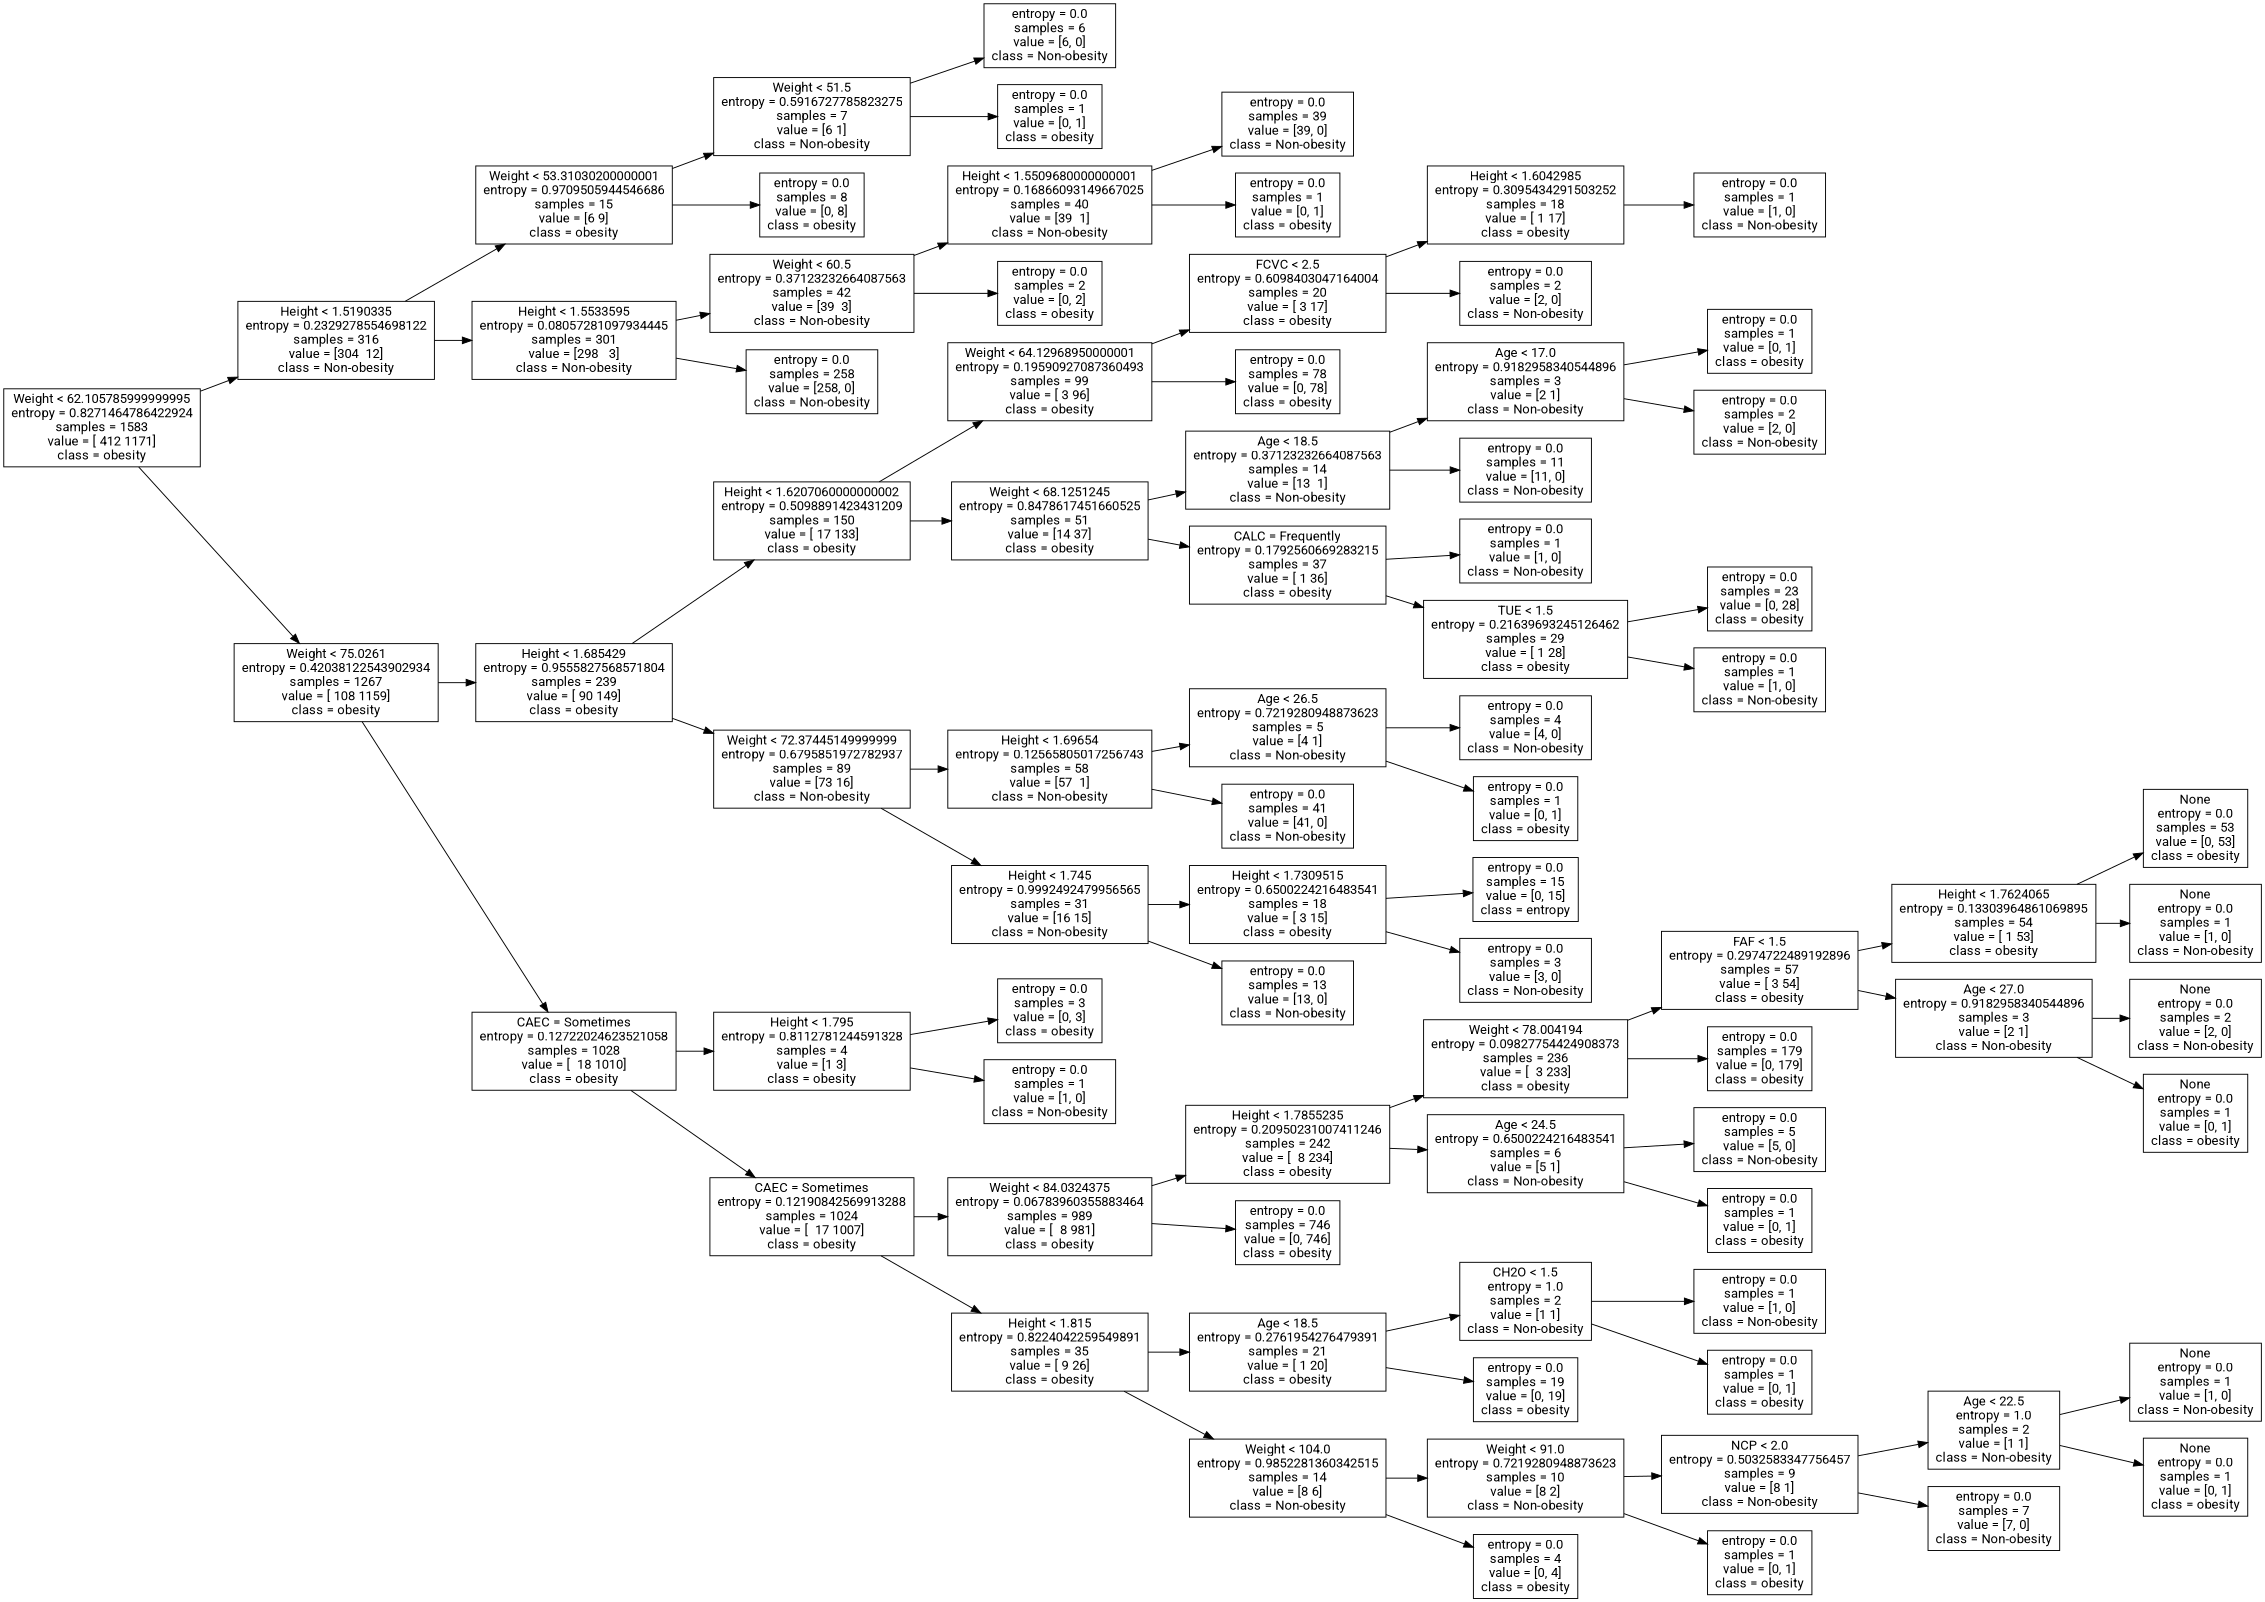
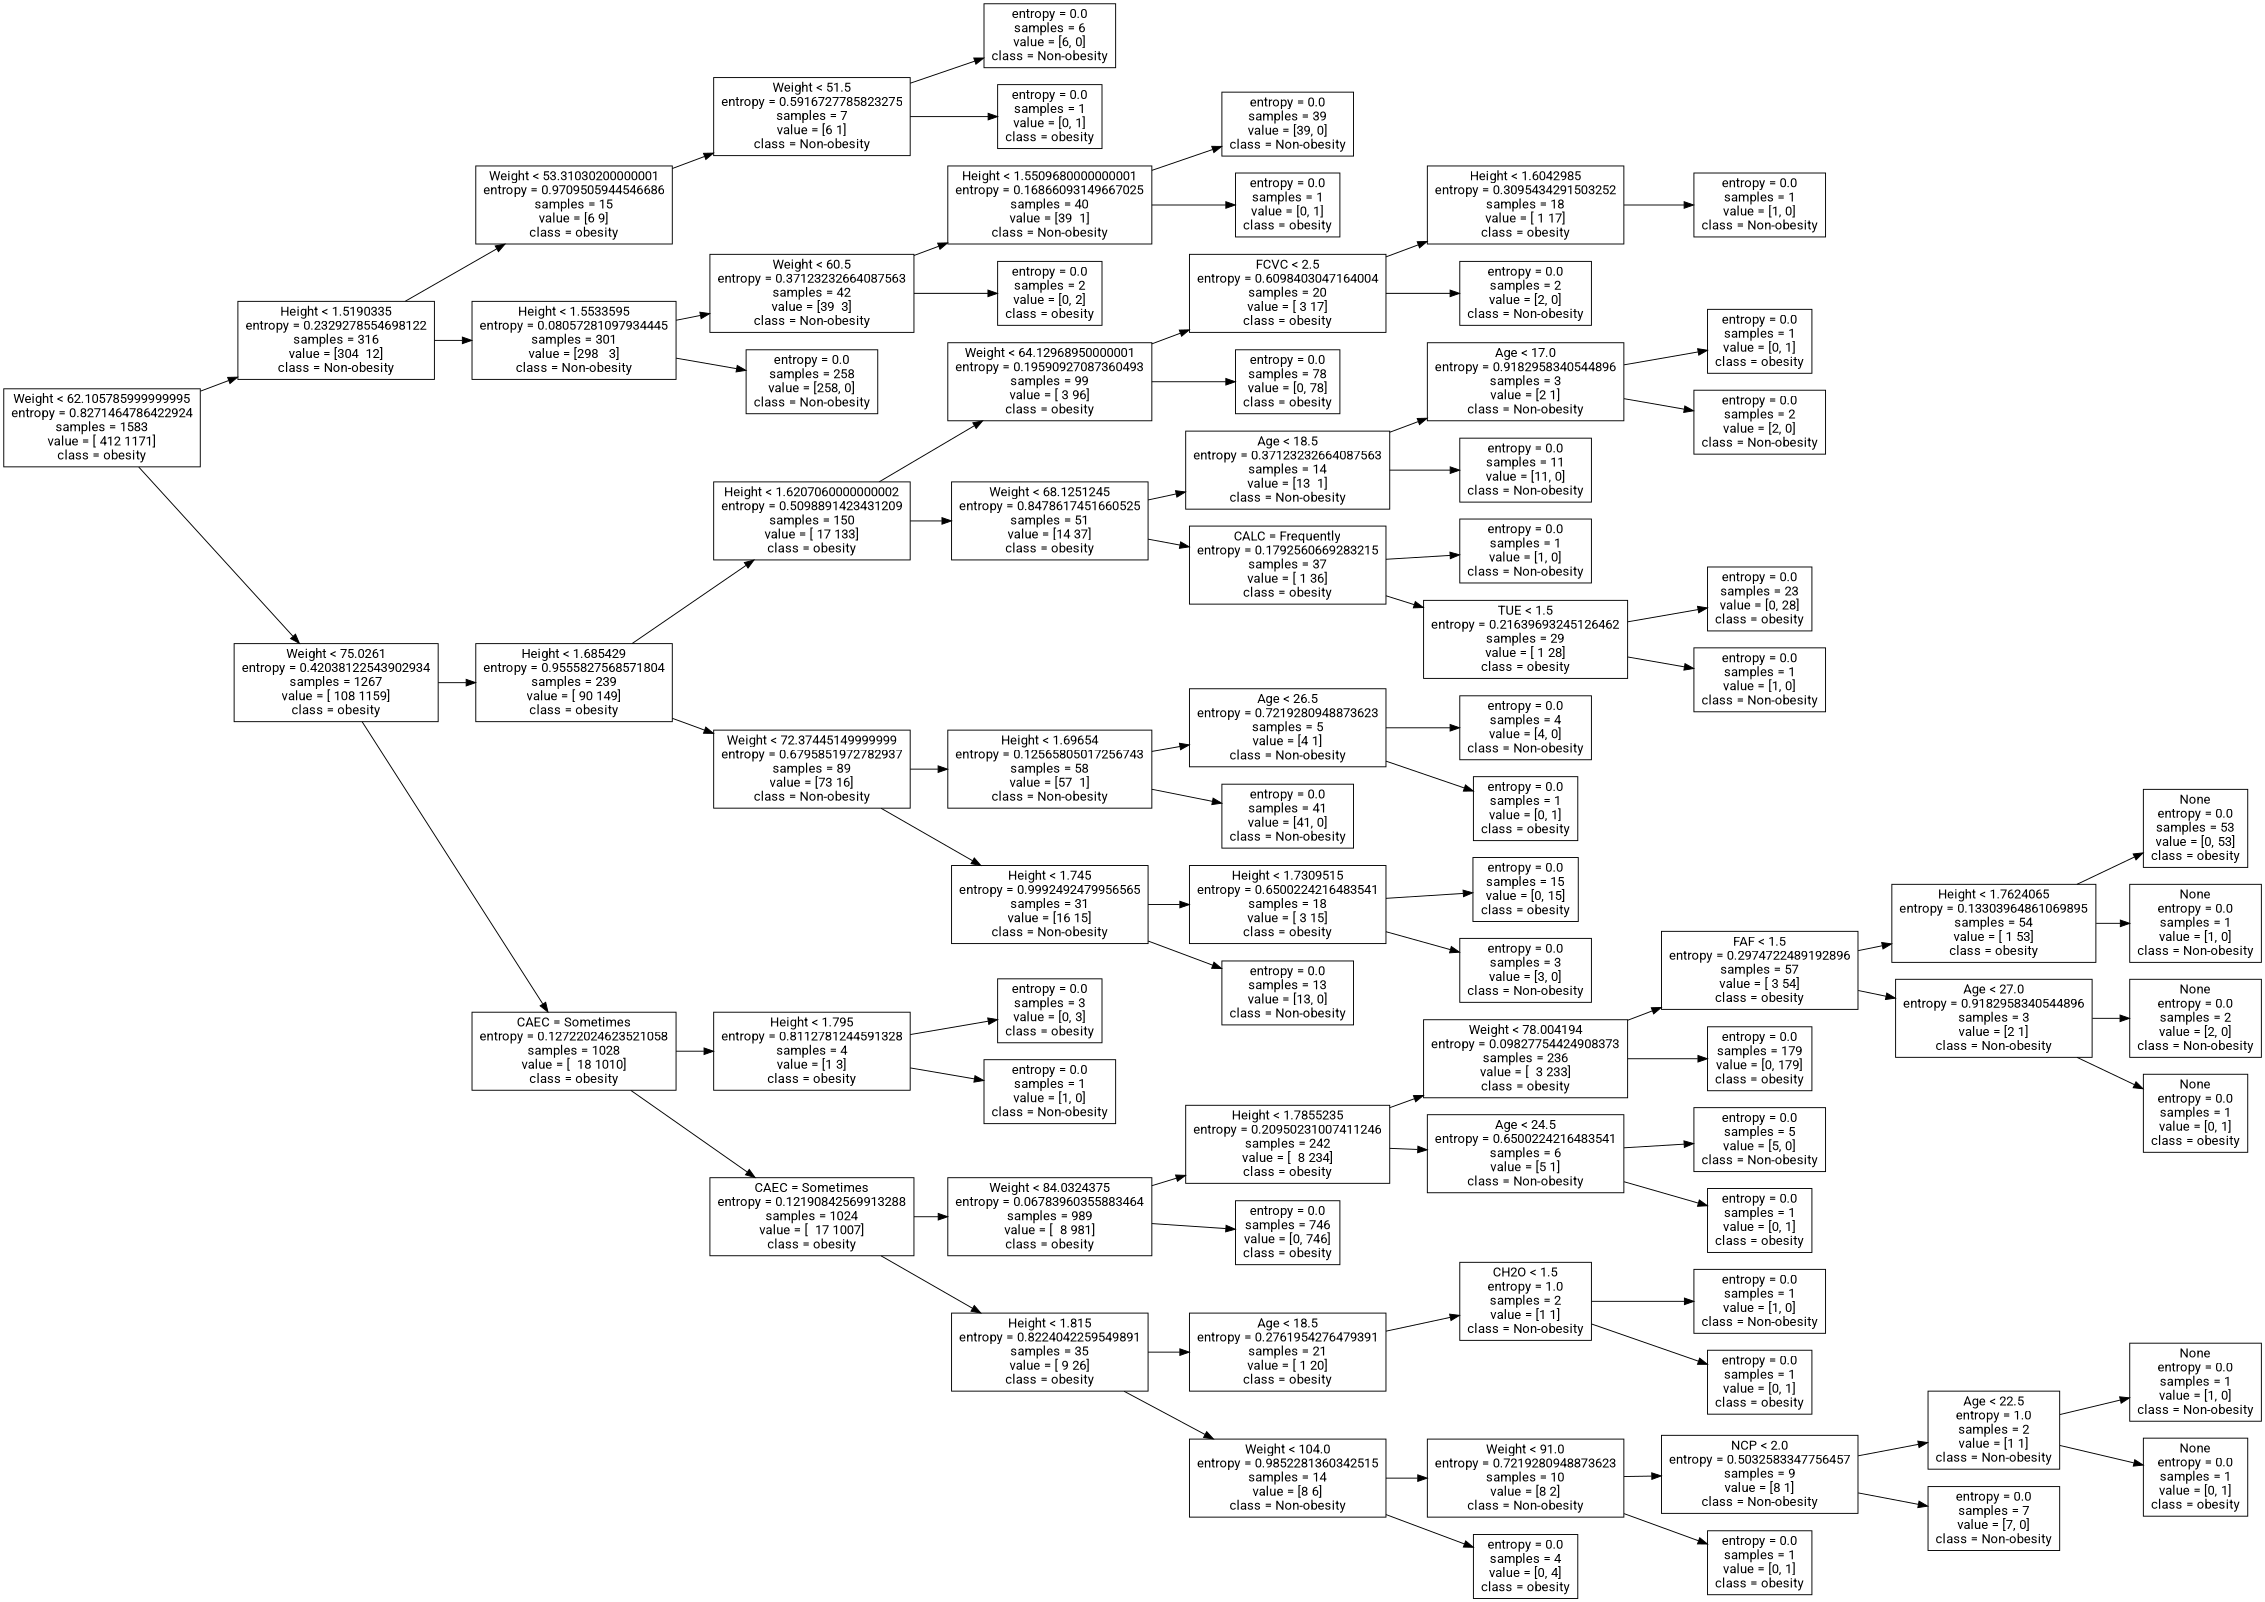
(812, 205) -> none
(1526, 890) -> (1526, 890)
(1526, 1390) -> none
